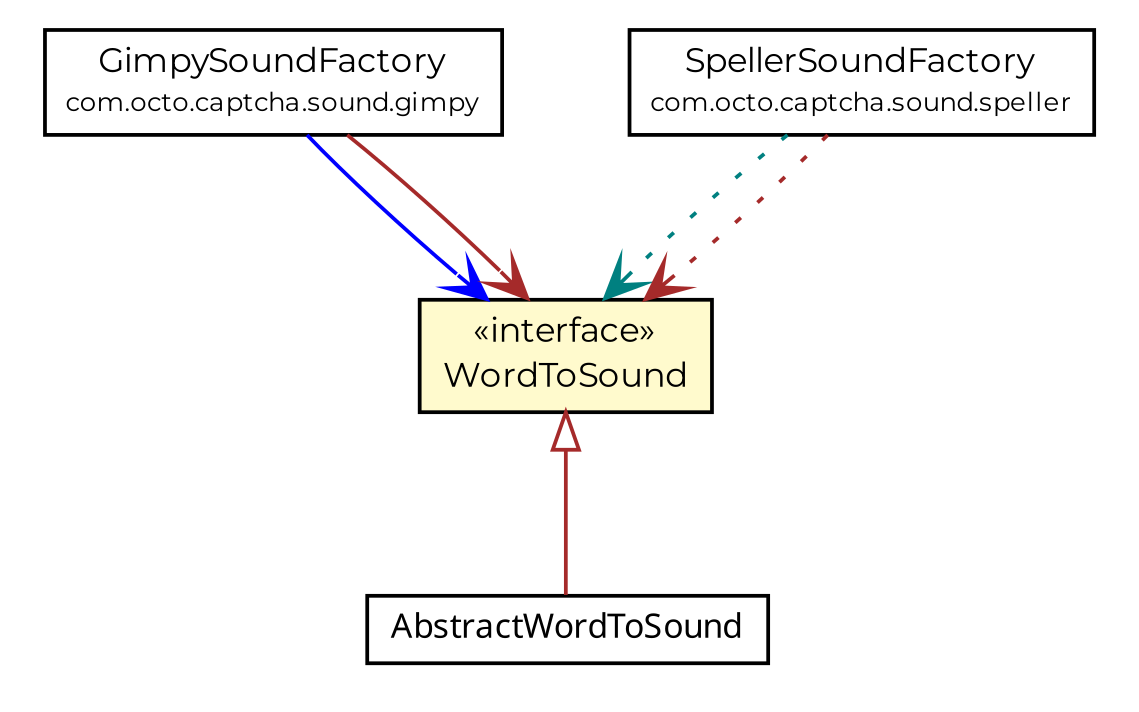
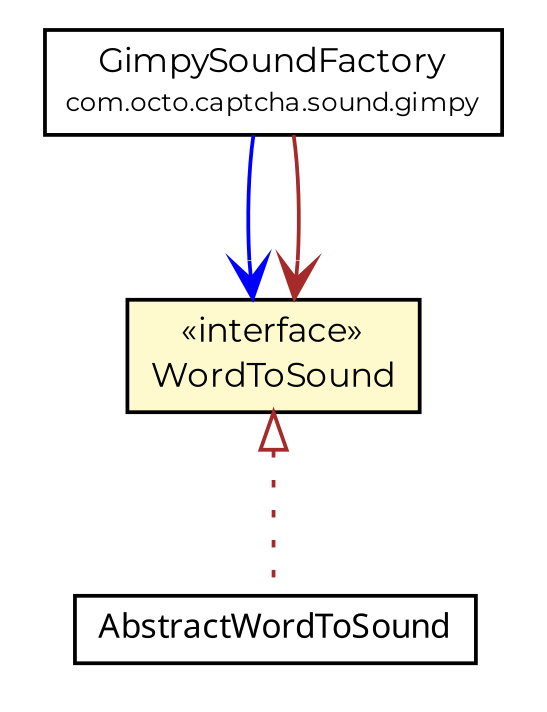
(862, 82) -> none
(566, 522) -> (274, 522)
